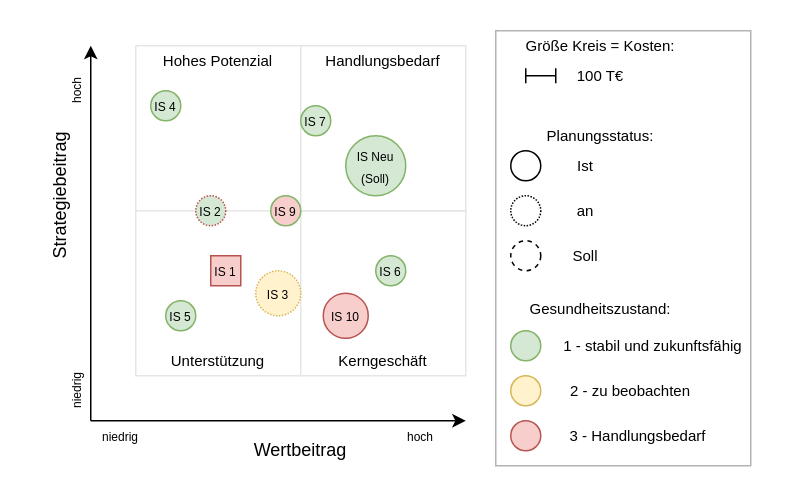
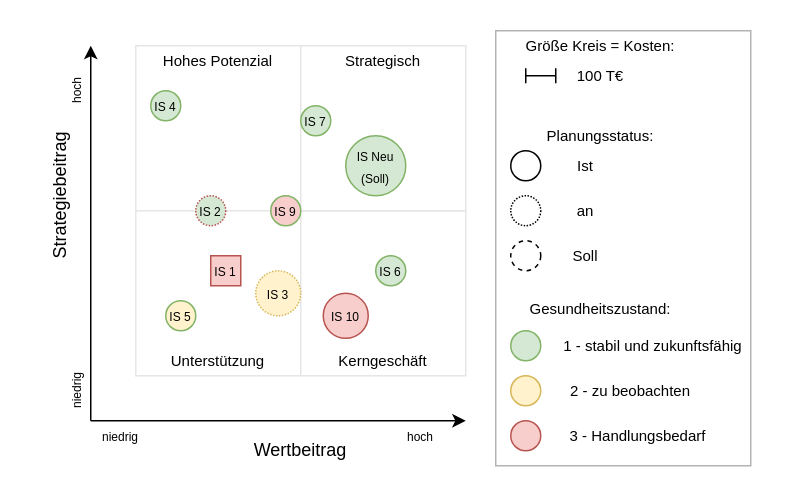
(383, 61) -> (383, 61)
(181, 316) -> (181, 316)
